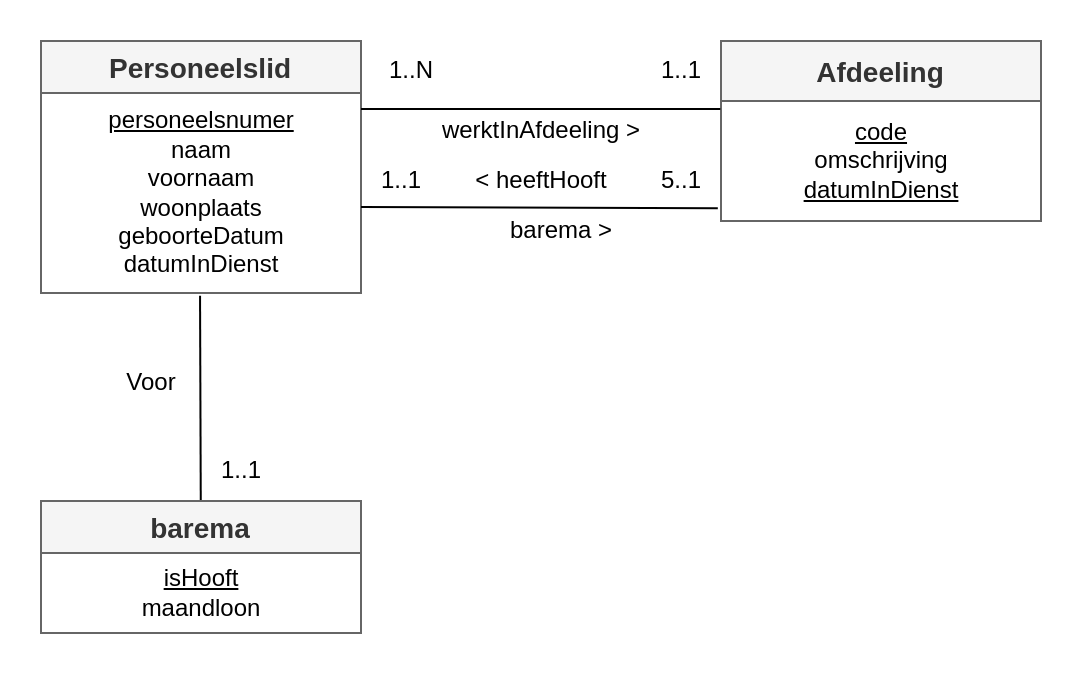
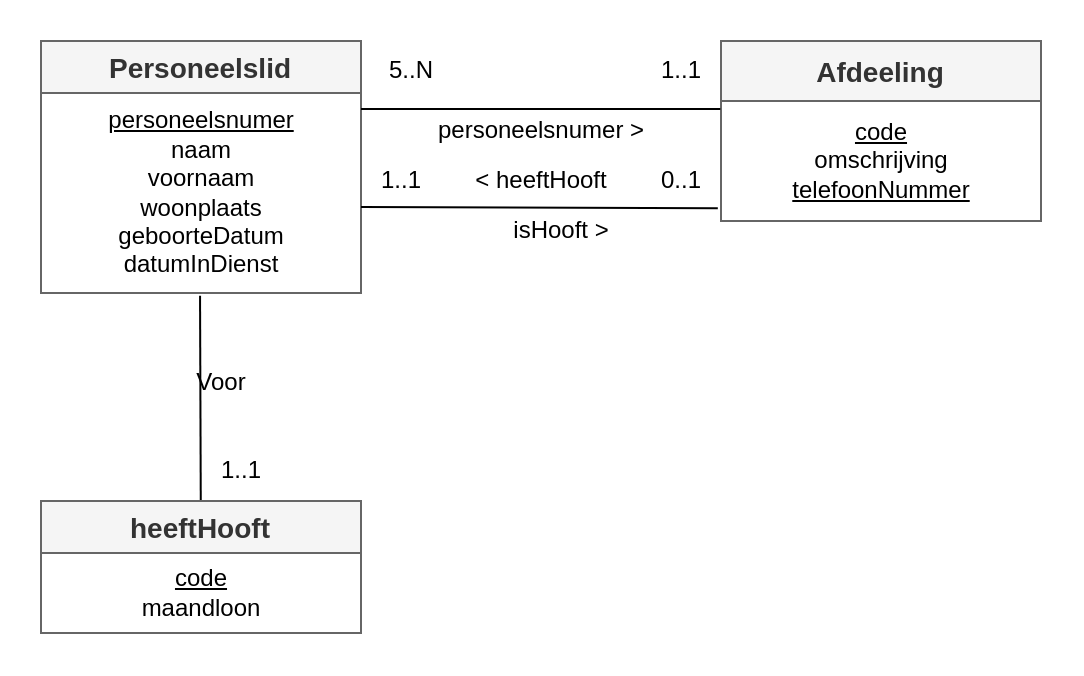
(412, 71) -> (412, 71)
(542, 131) -> (542, 131)
(882, 161) -> (882, 161)
(682, 181) -> (682, 181)
(562, 231) -> (562, 231)
(151, 383) -> (221, 383)
(200, 529) -> (200, 529)
(202, 593) -> (202, 593)
